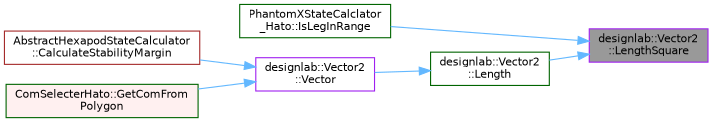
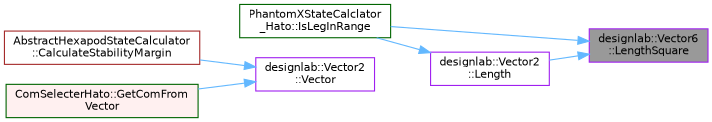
(649, 45) -> (649, 45)
(490, 69) -> (490, 69)
(397, 72) -> (398, 44)
(102, 101) -> (102, 101)
